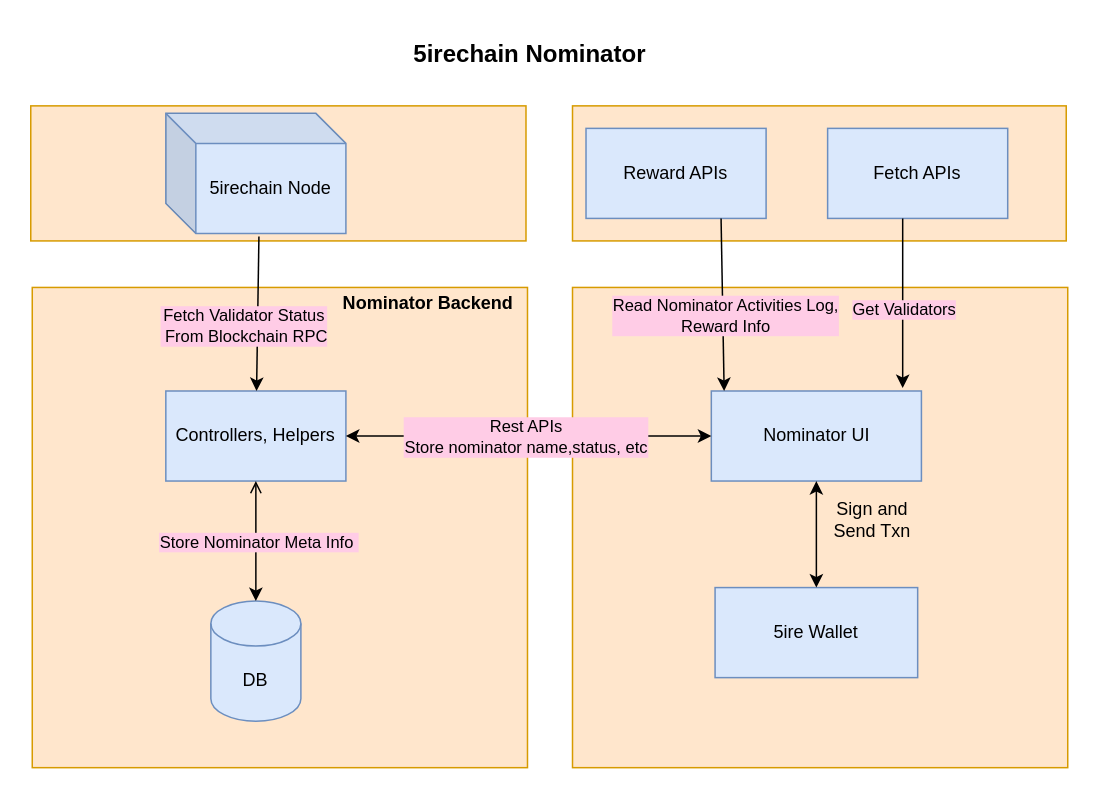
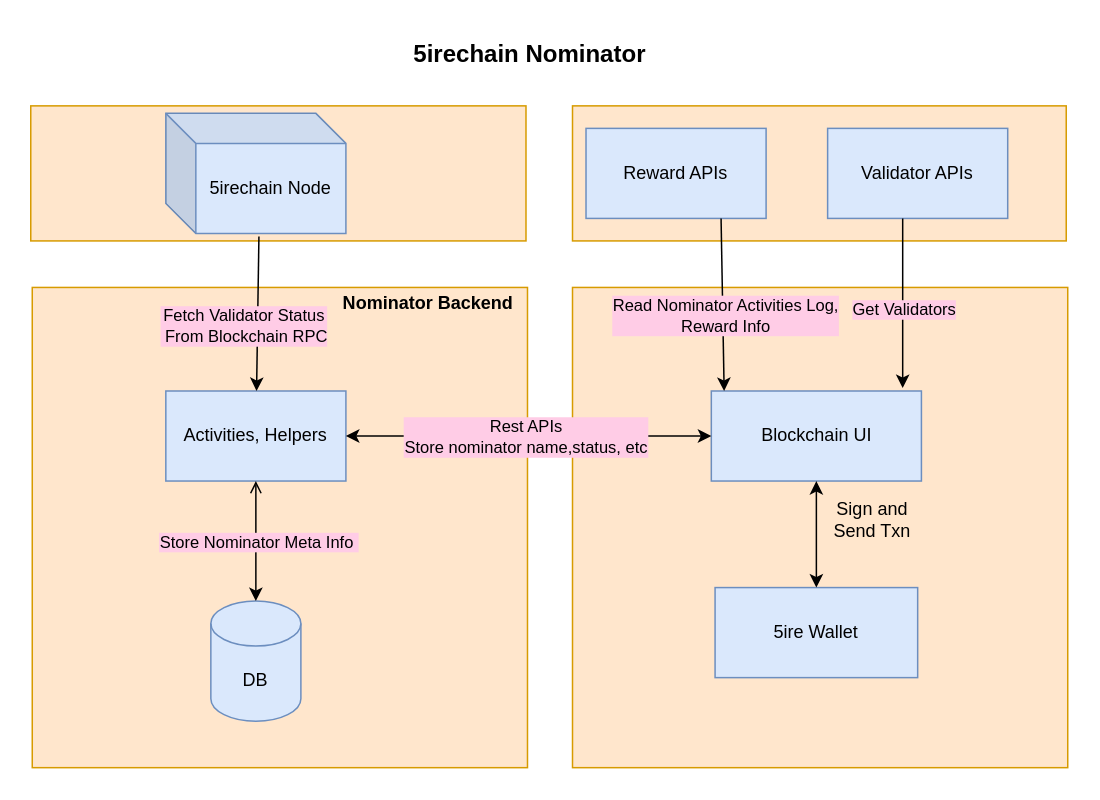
(917, 173) -> (917, 173)
(256, 436) -> (256, 436)
(817, 436) -> (817, 436)
